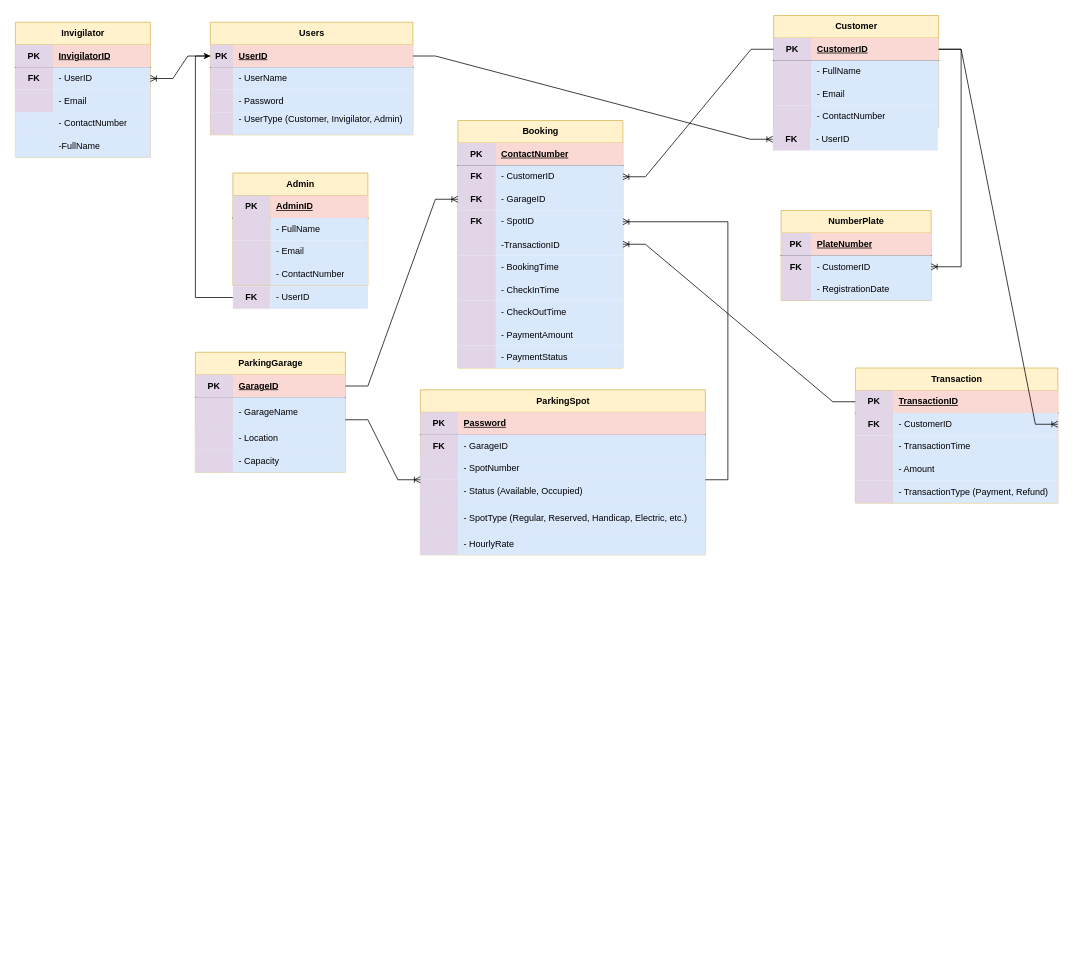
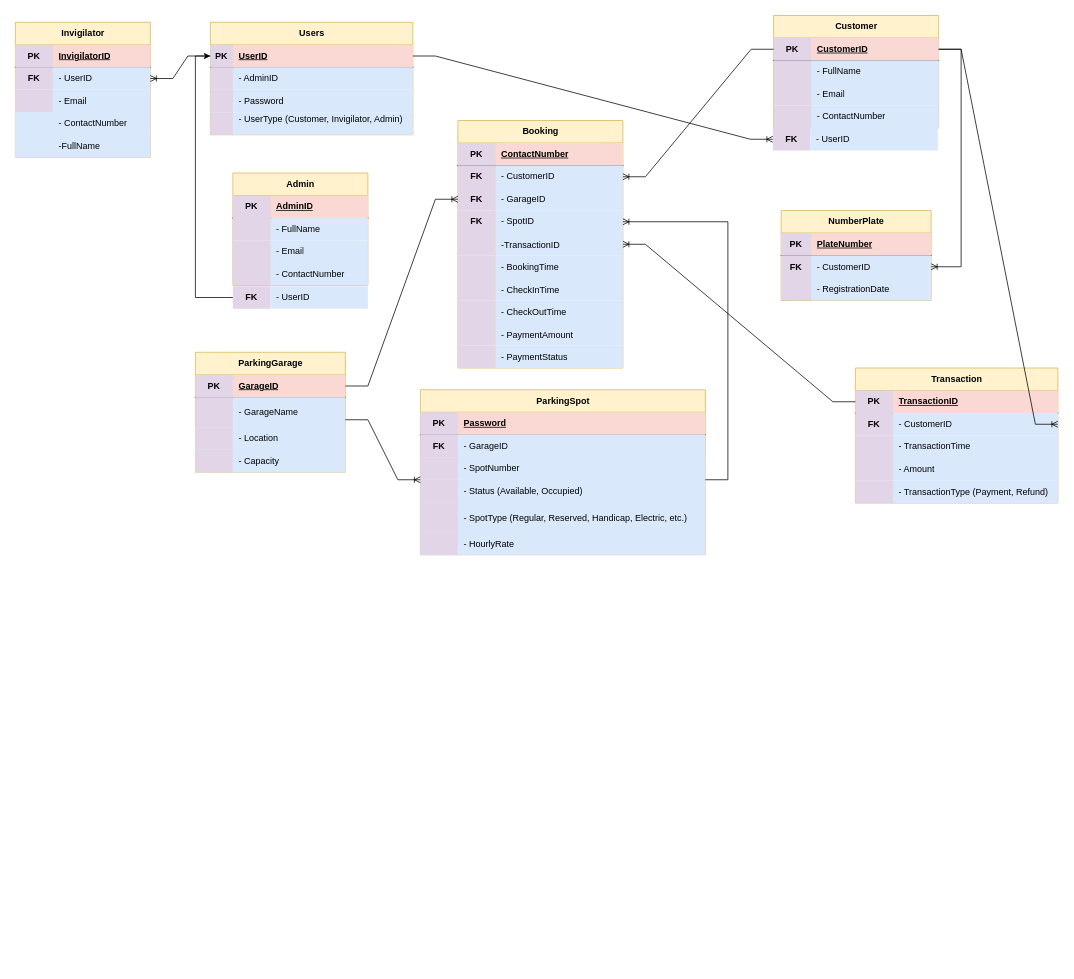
(263, 78) -> (259, 78)
